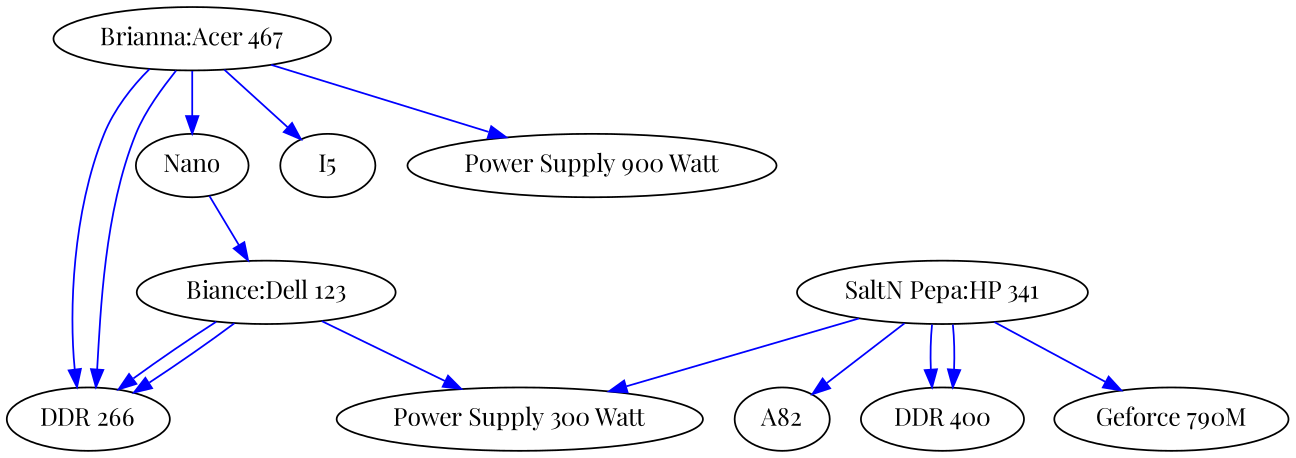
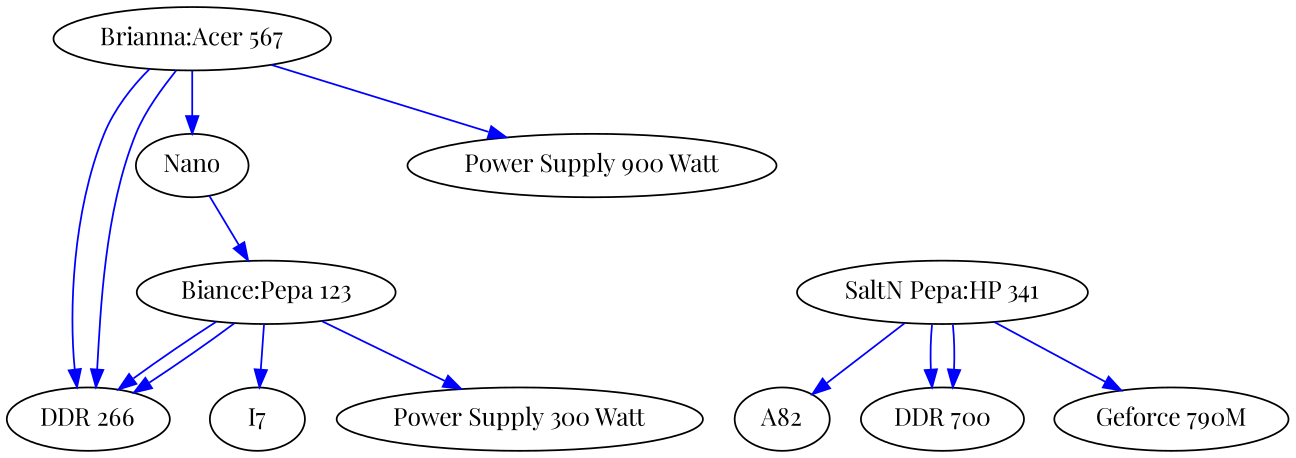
(192, 39) -> (192, 39)
(328, 166) -> none
(266, 292) -> (266, 292)
(743, 352) -> none
none -> (257, 419)
(942, 419) -> (942, 419)
